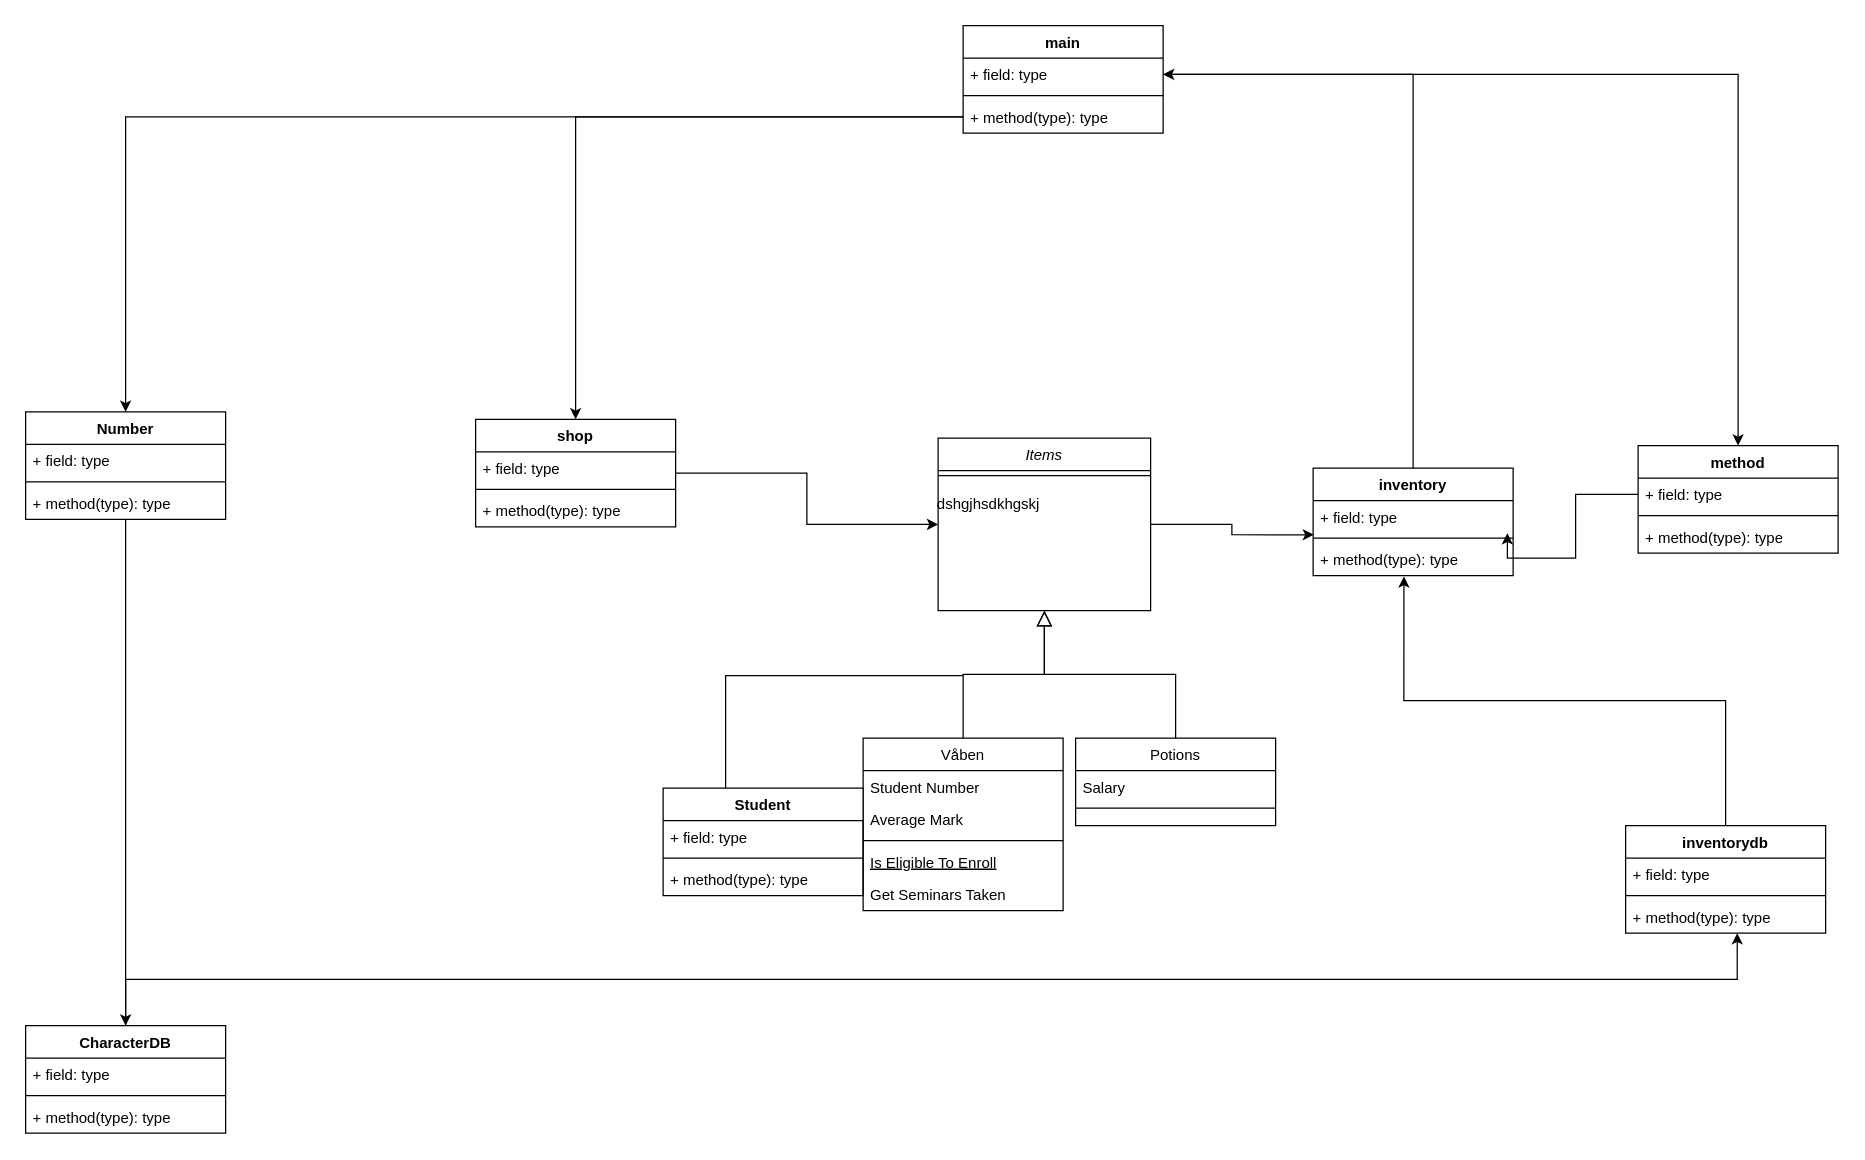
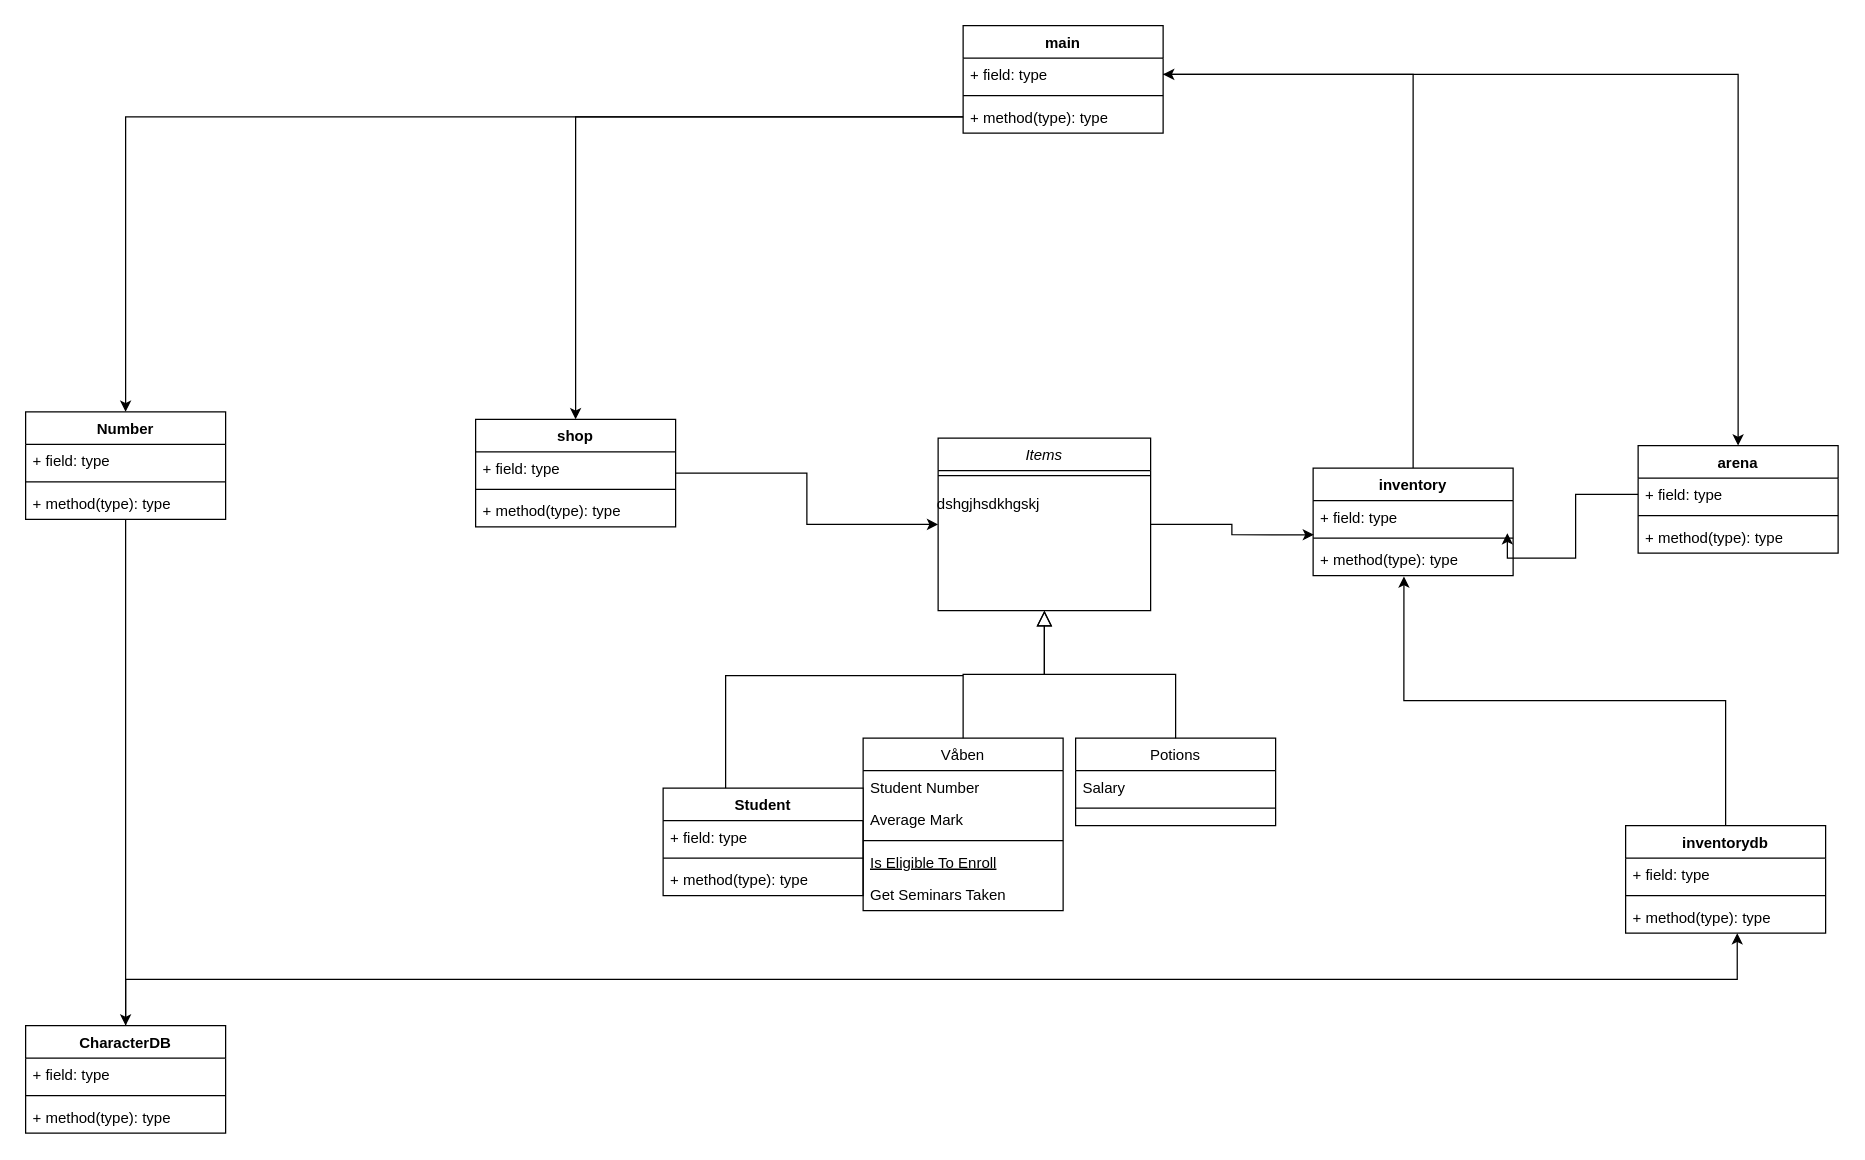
(1738, 463) -> (1738, 463)
